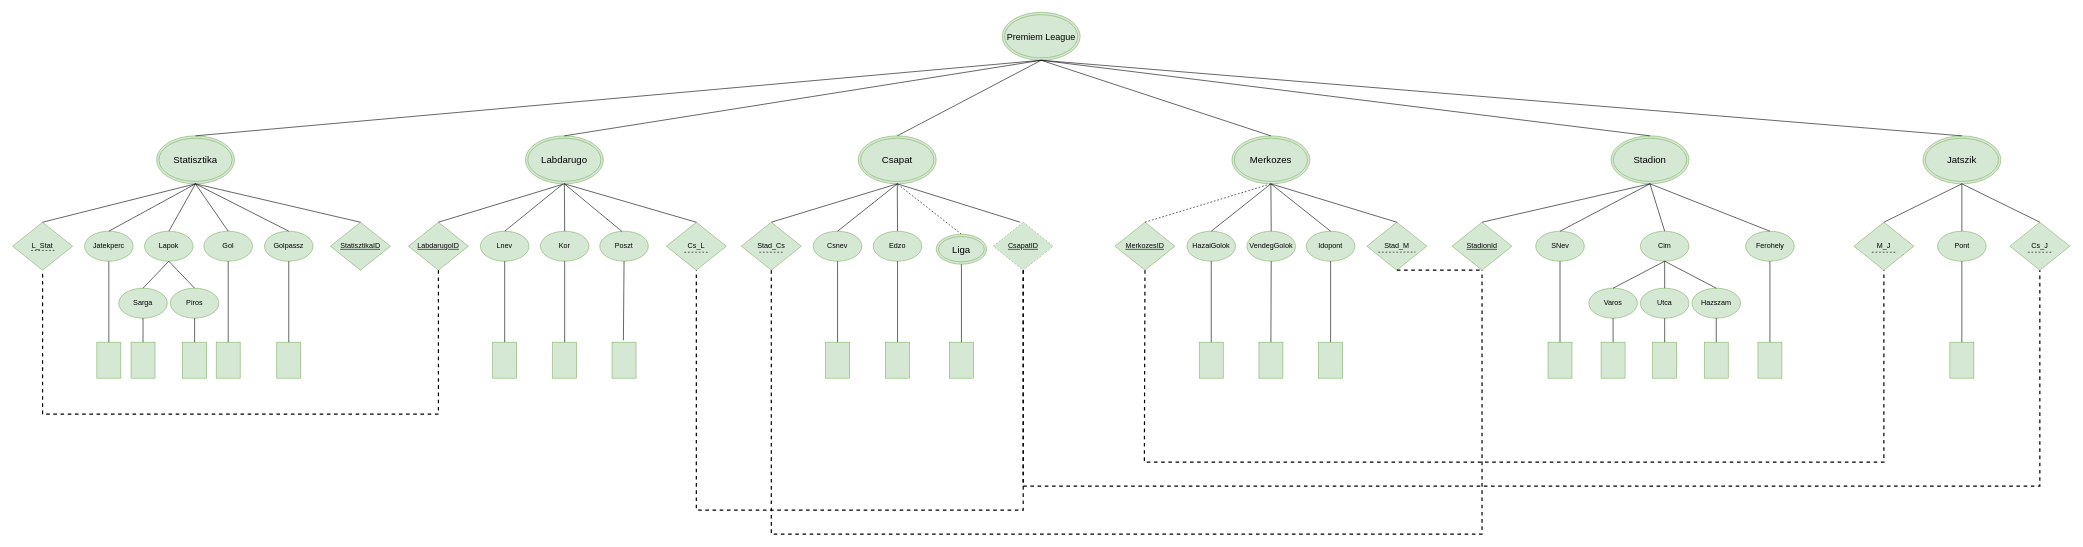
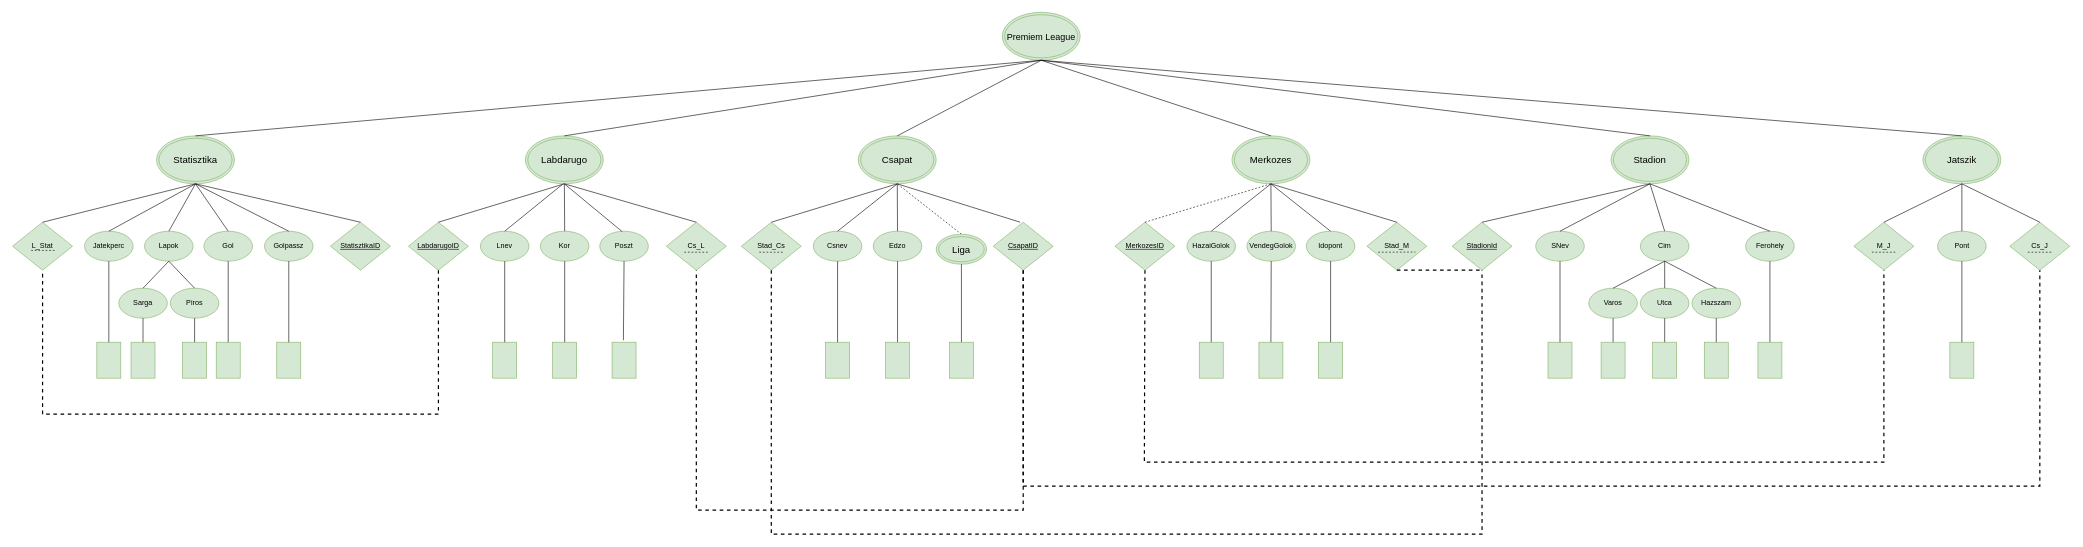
(1023, 246) -> (1023, 246)
